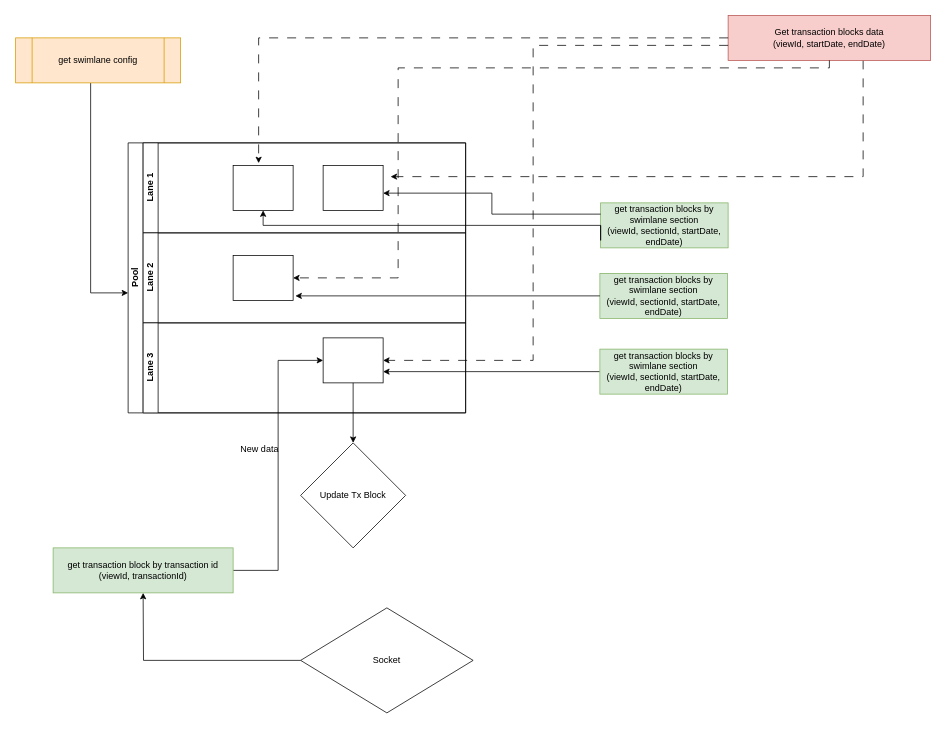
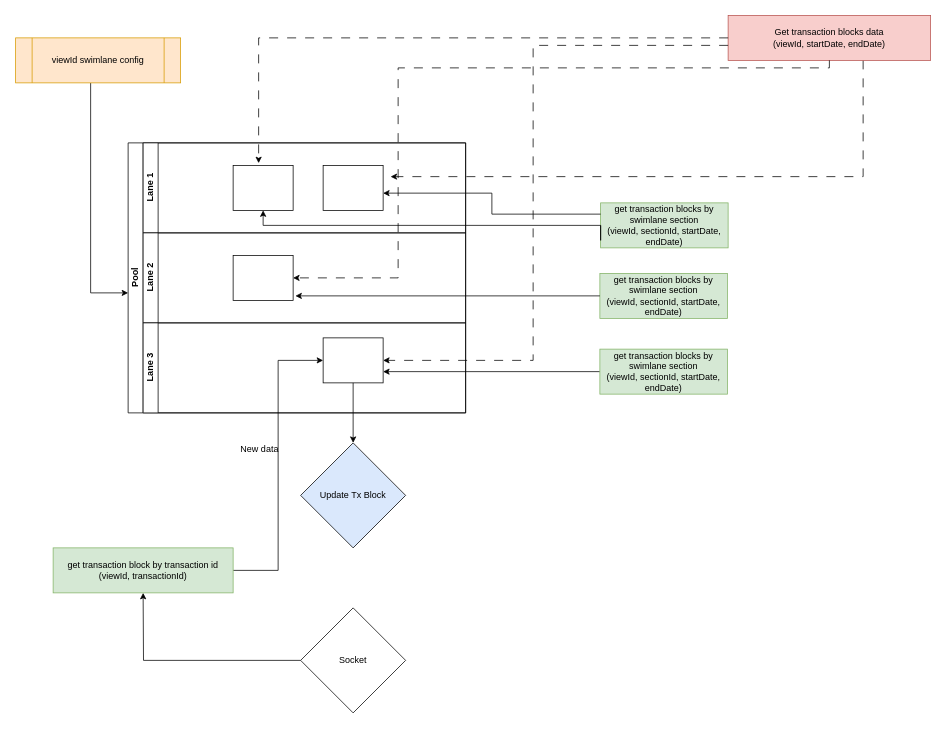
(98, 60) -> (98, 60)
(353, 495) -> (353, 495)
(387, 660) -> (353, 660)
